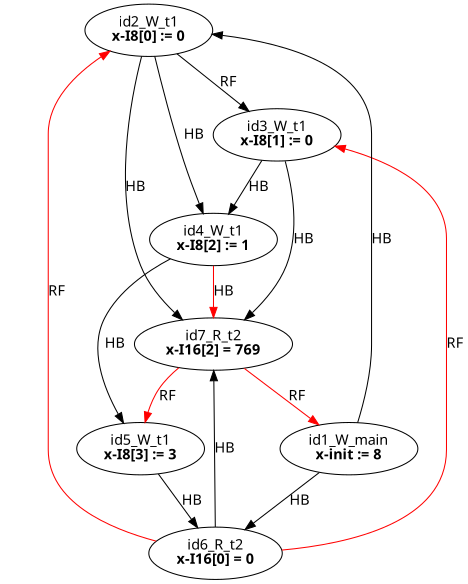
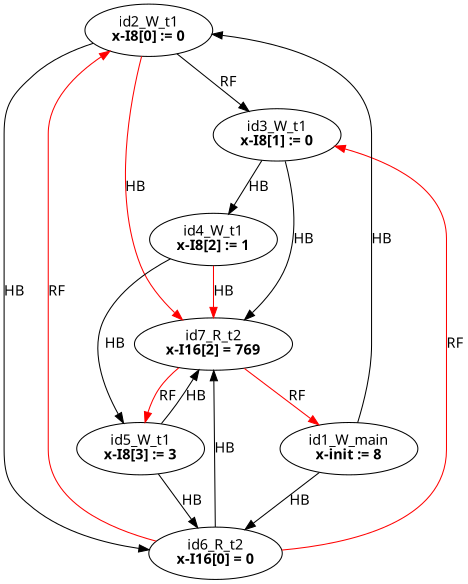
(175, 131) -> (4, 315)
(126, 190) -> (126, 190)
none -> (178, 402)
